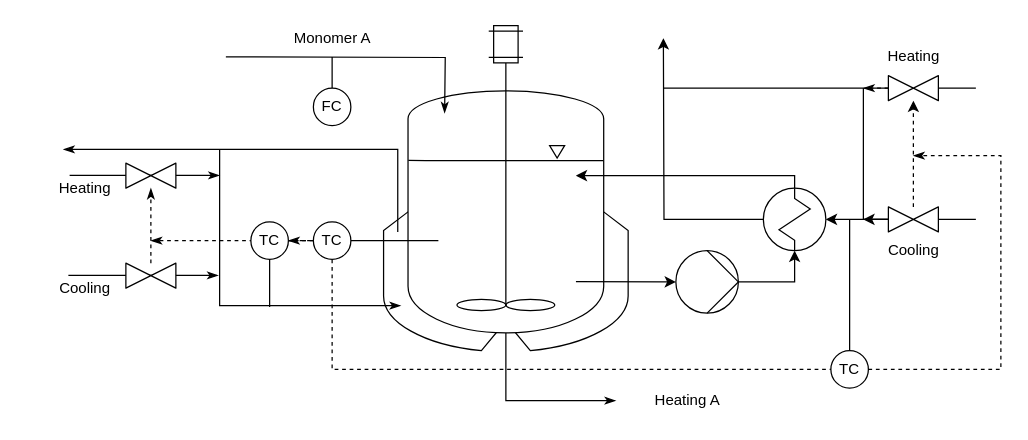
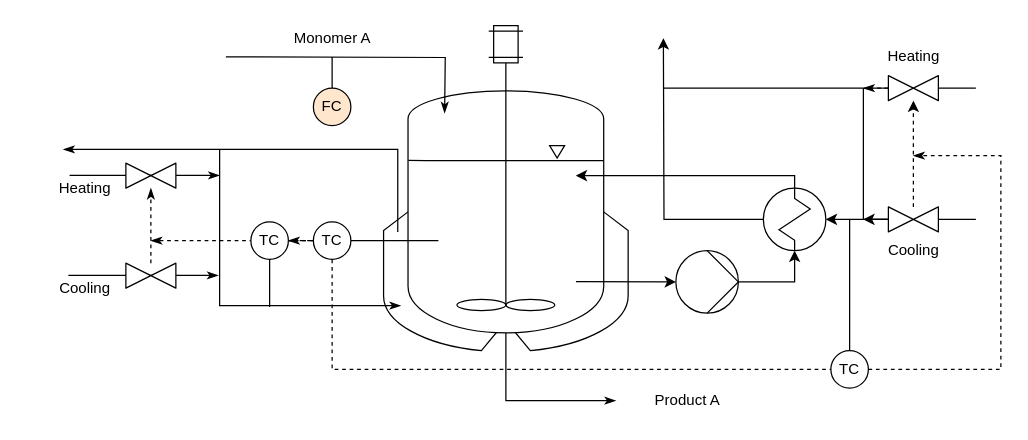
(332, 107) -> (332, 107)
(688, 401) -> (688, 401)
